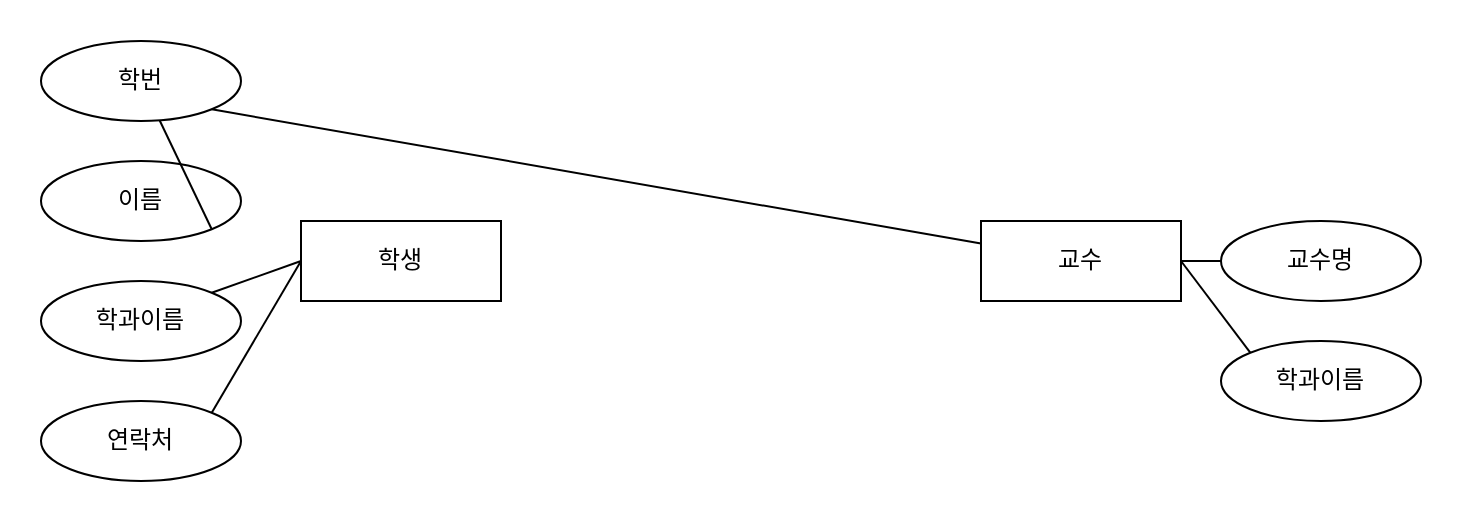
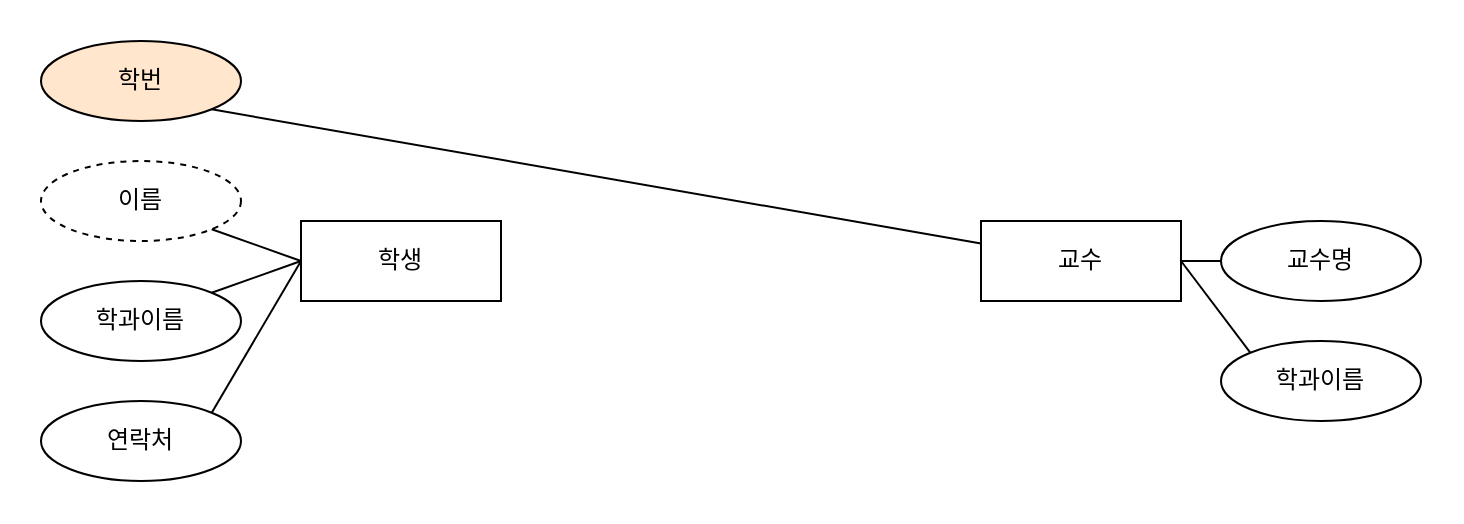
(141, 81) -> (141, 81)
(186, 175) -> (254, 244)
(141, 201) -> (141, 201)
